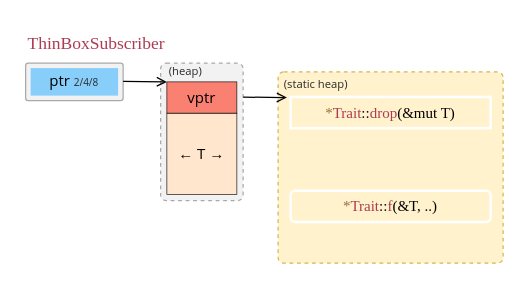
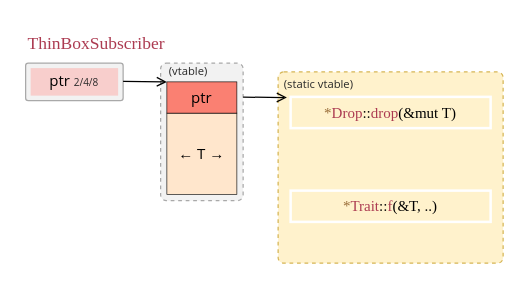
(188, 72) -> (193, 72)
(74, 82) -> (74, 82)
(322, 84) -> (327, 84)
(202, 98) -> (202, 98)
(391, 113) -> (391, 113)
(391, 206) -> (391, 206)
